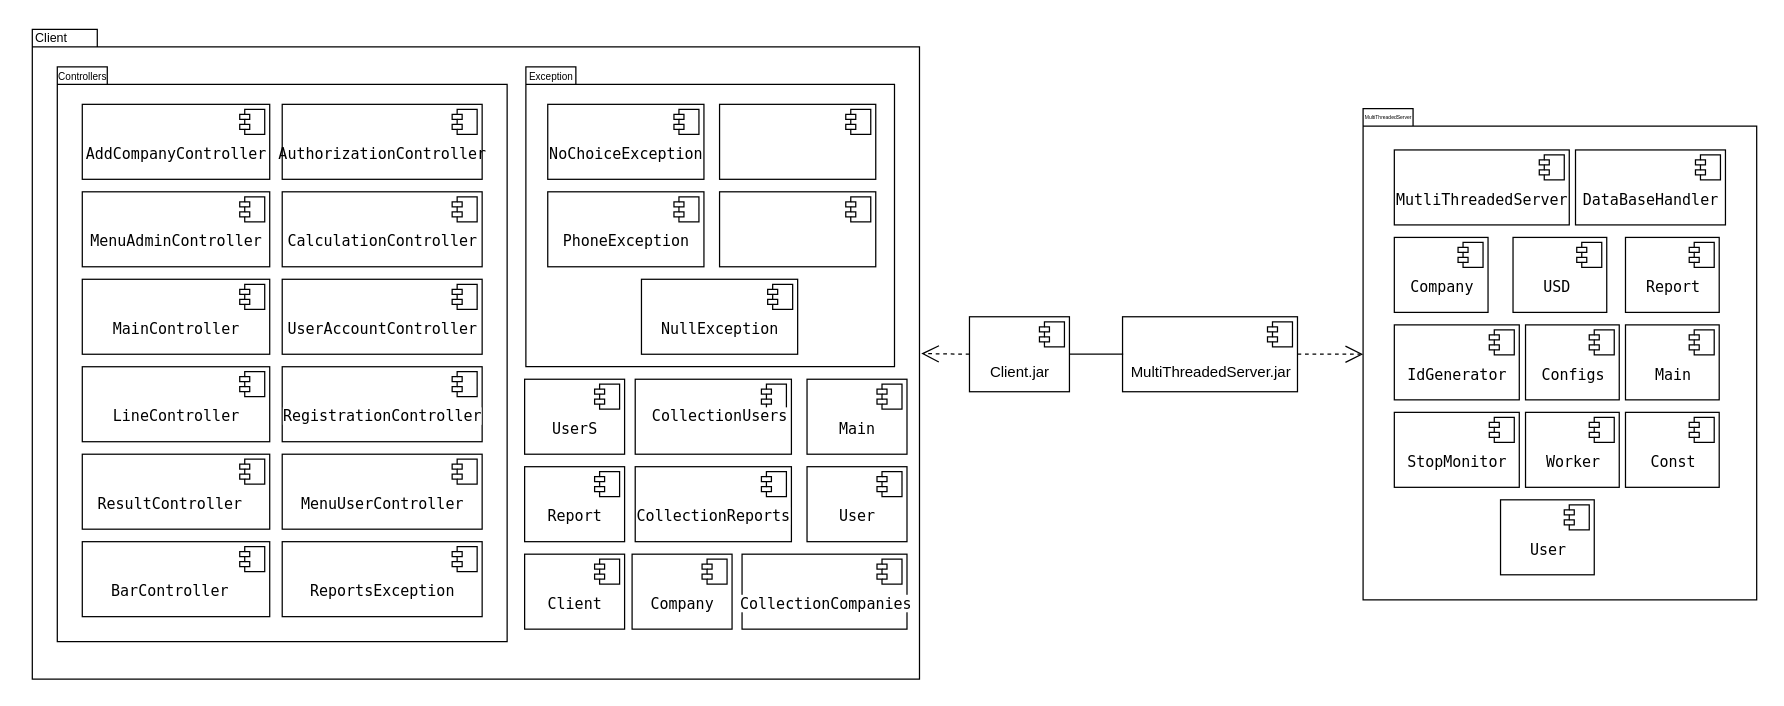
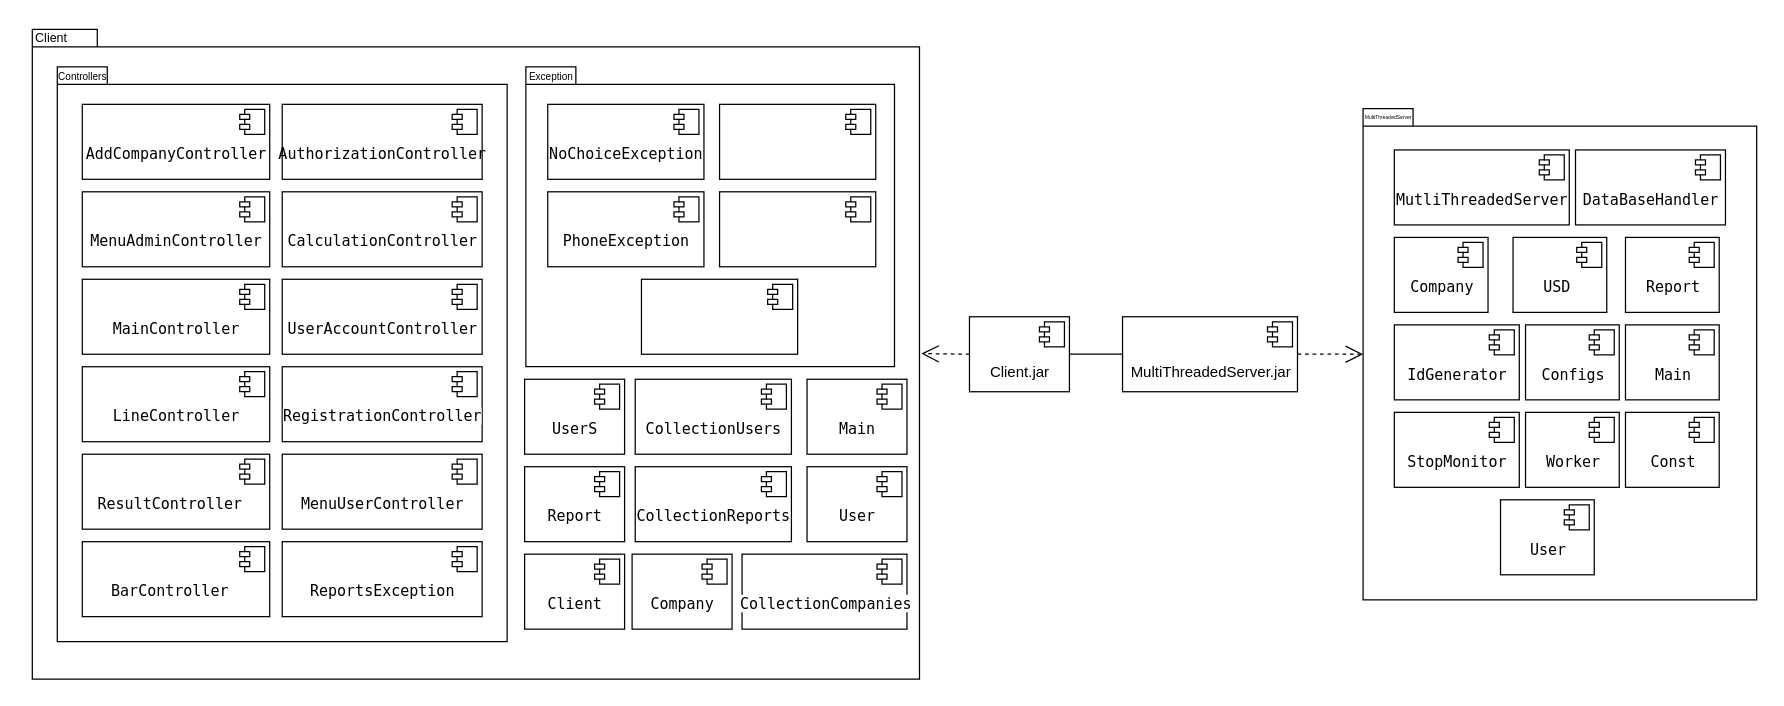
(719, 329) -> none
(719, 417) -> (713, 429)
